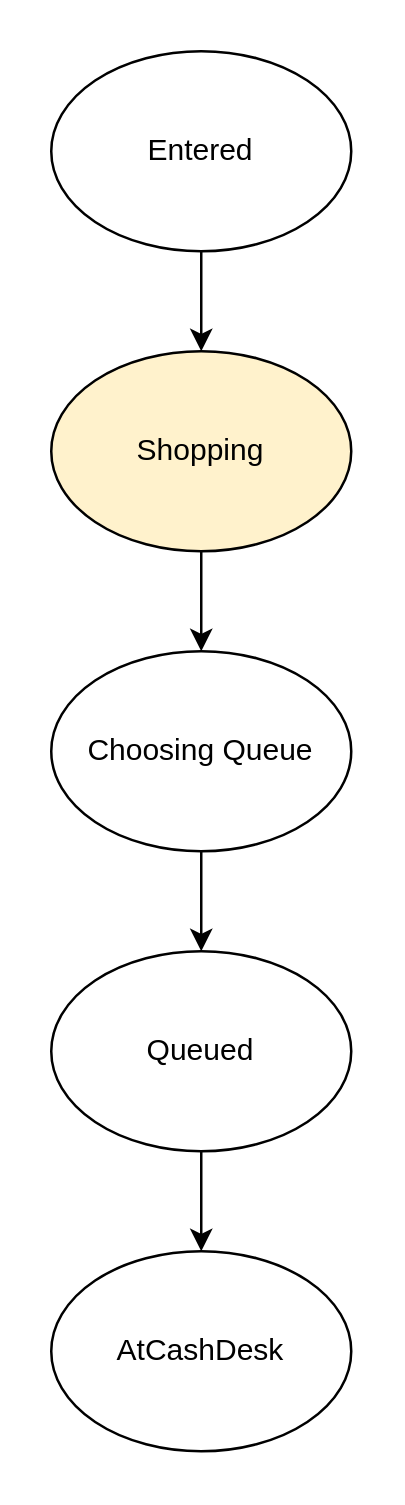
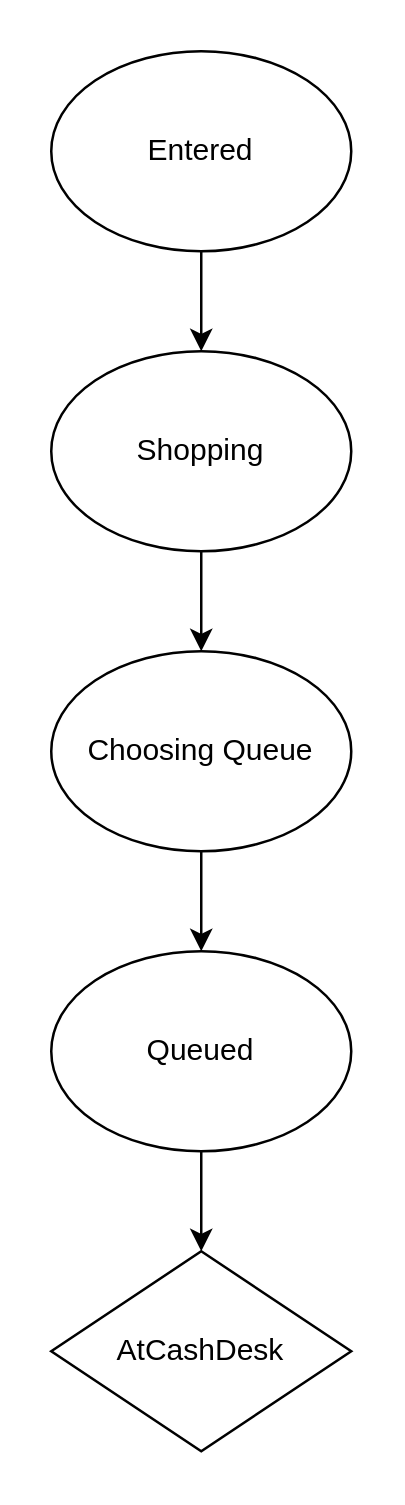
(201, 451) -> (201, 451)
(201, 1351) -> (201, 1351)
